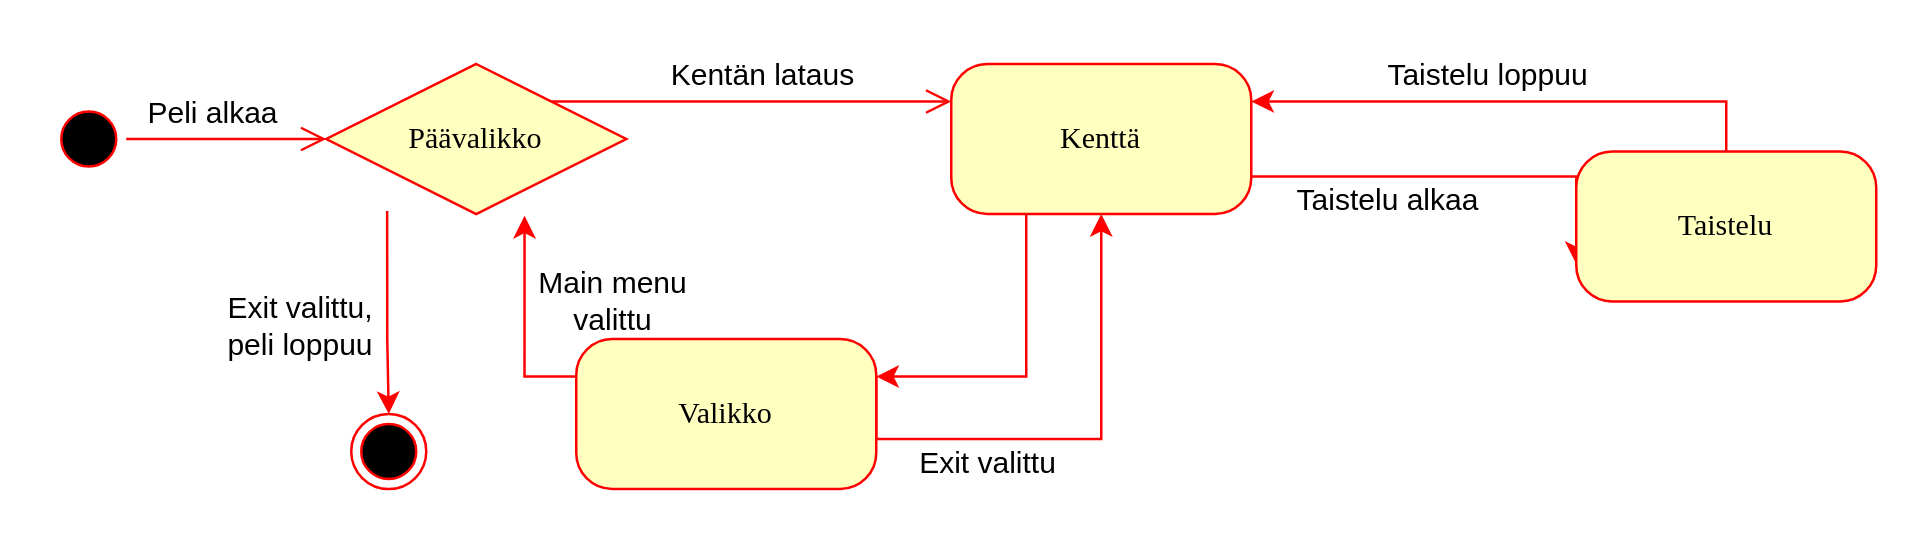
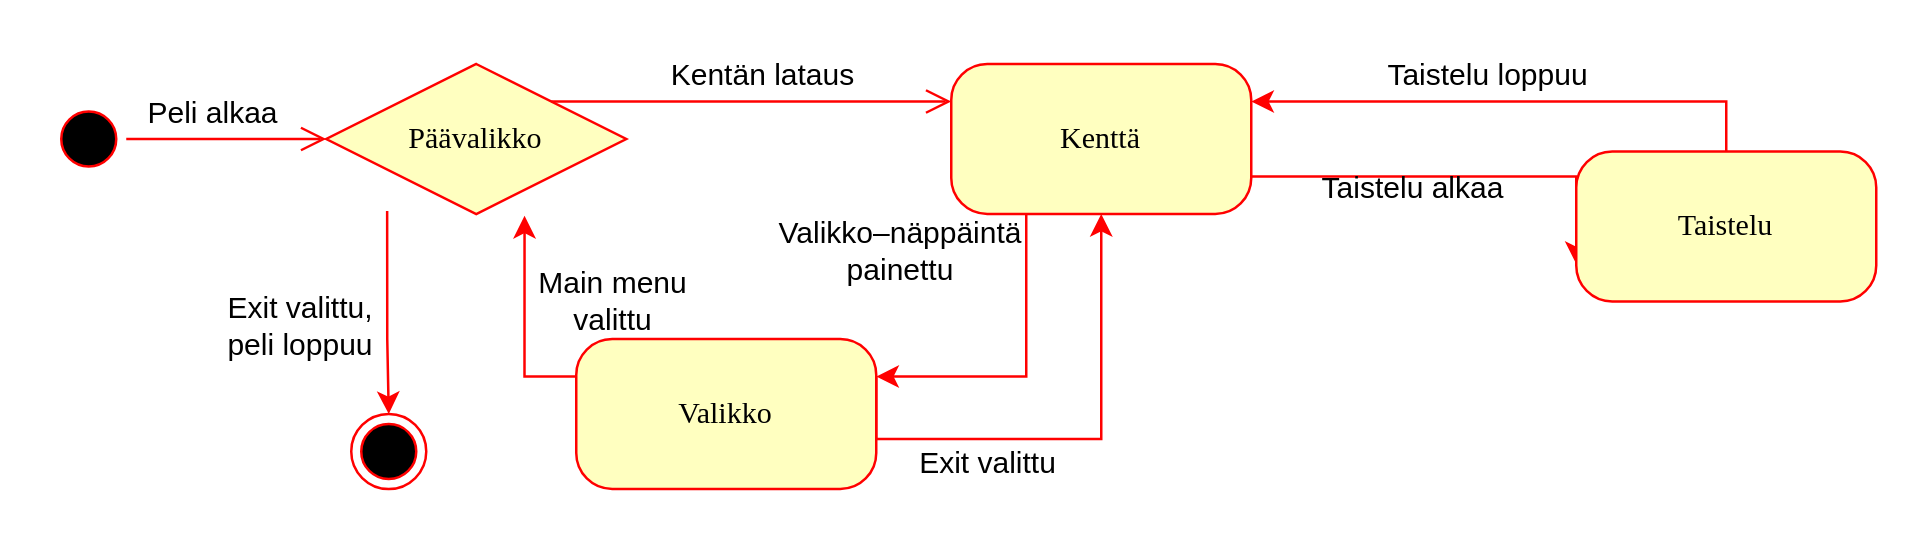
(1389, 201) -> (1414, 189)
none -> (901, 251)
